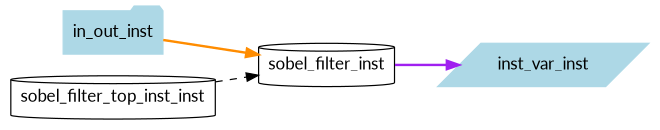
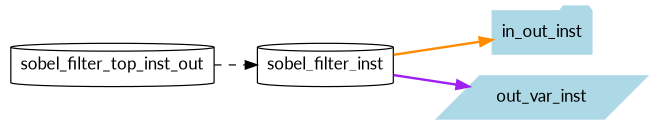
(205, 46) -> (437, 48)
(543, 65) -> (542, 97)
(113, 97) -> (112, 65)
